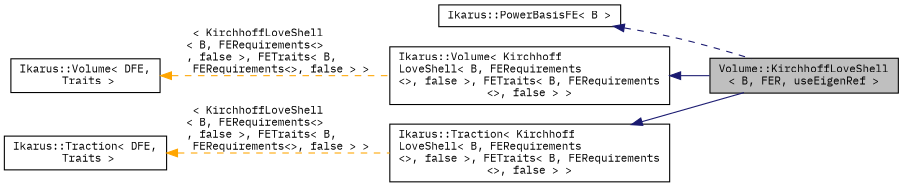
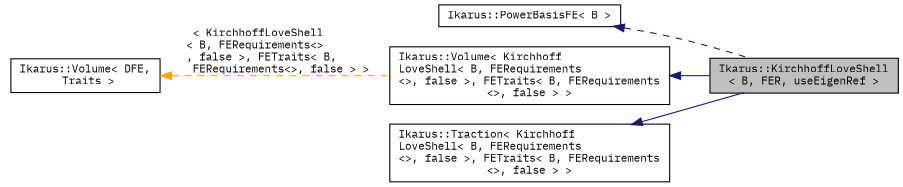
(804, 76) -> (804, 76)
(85, 153) -> none
